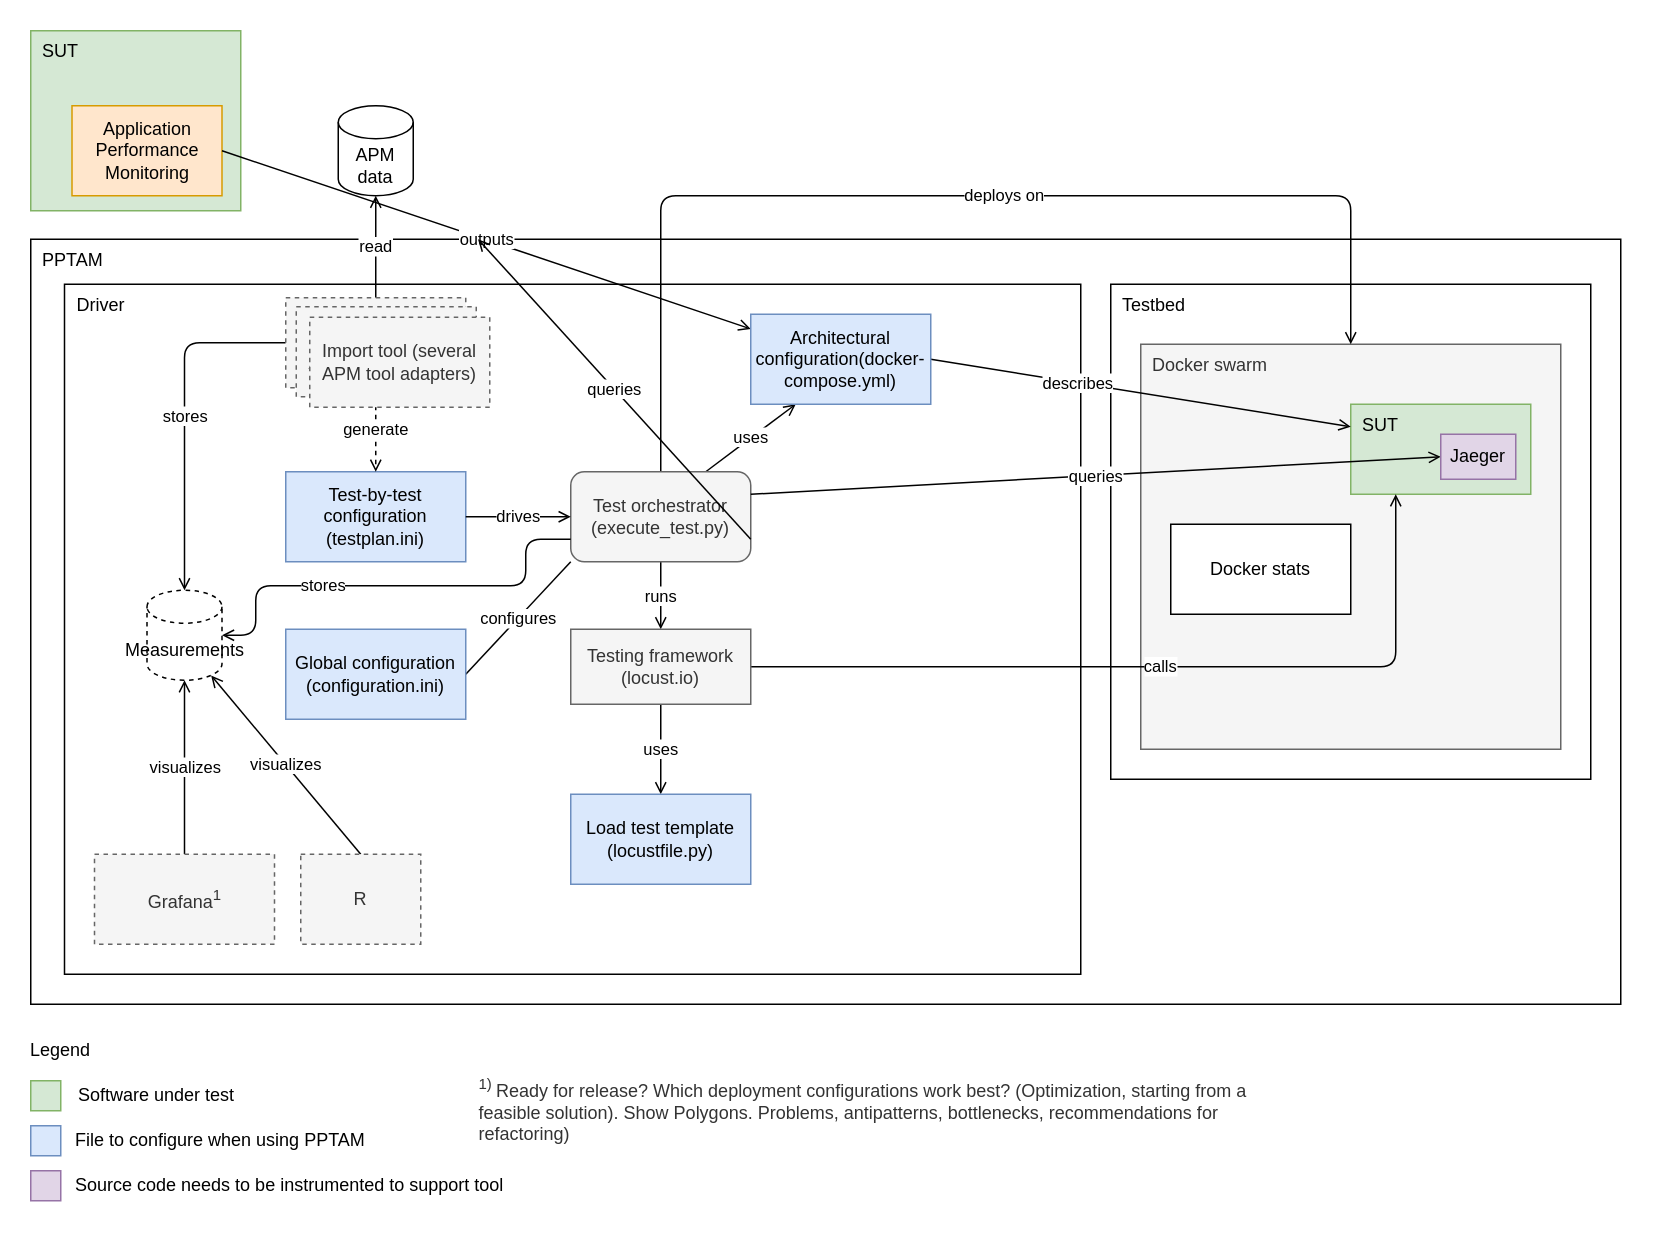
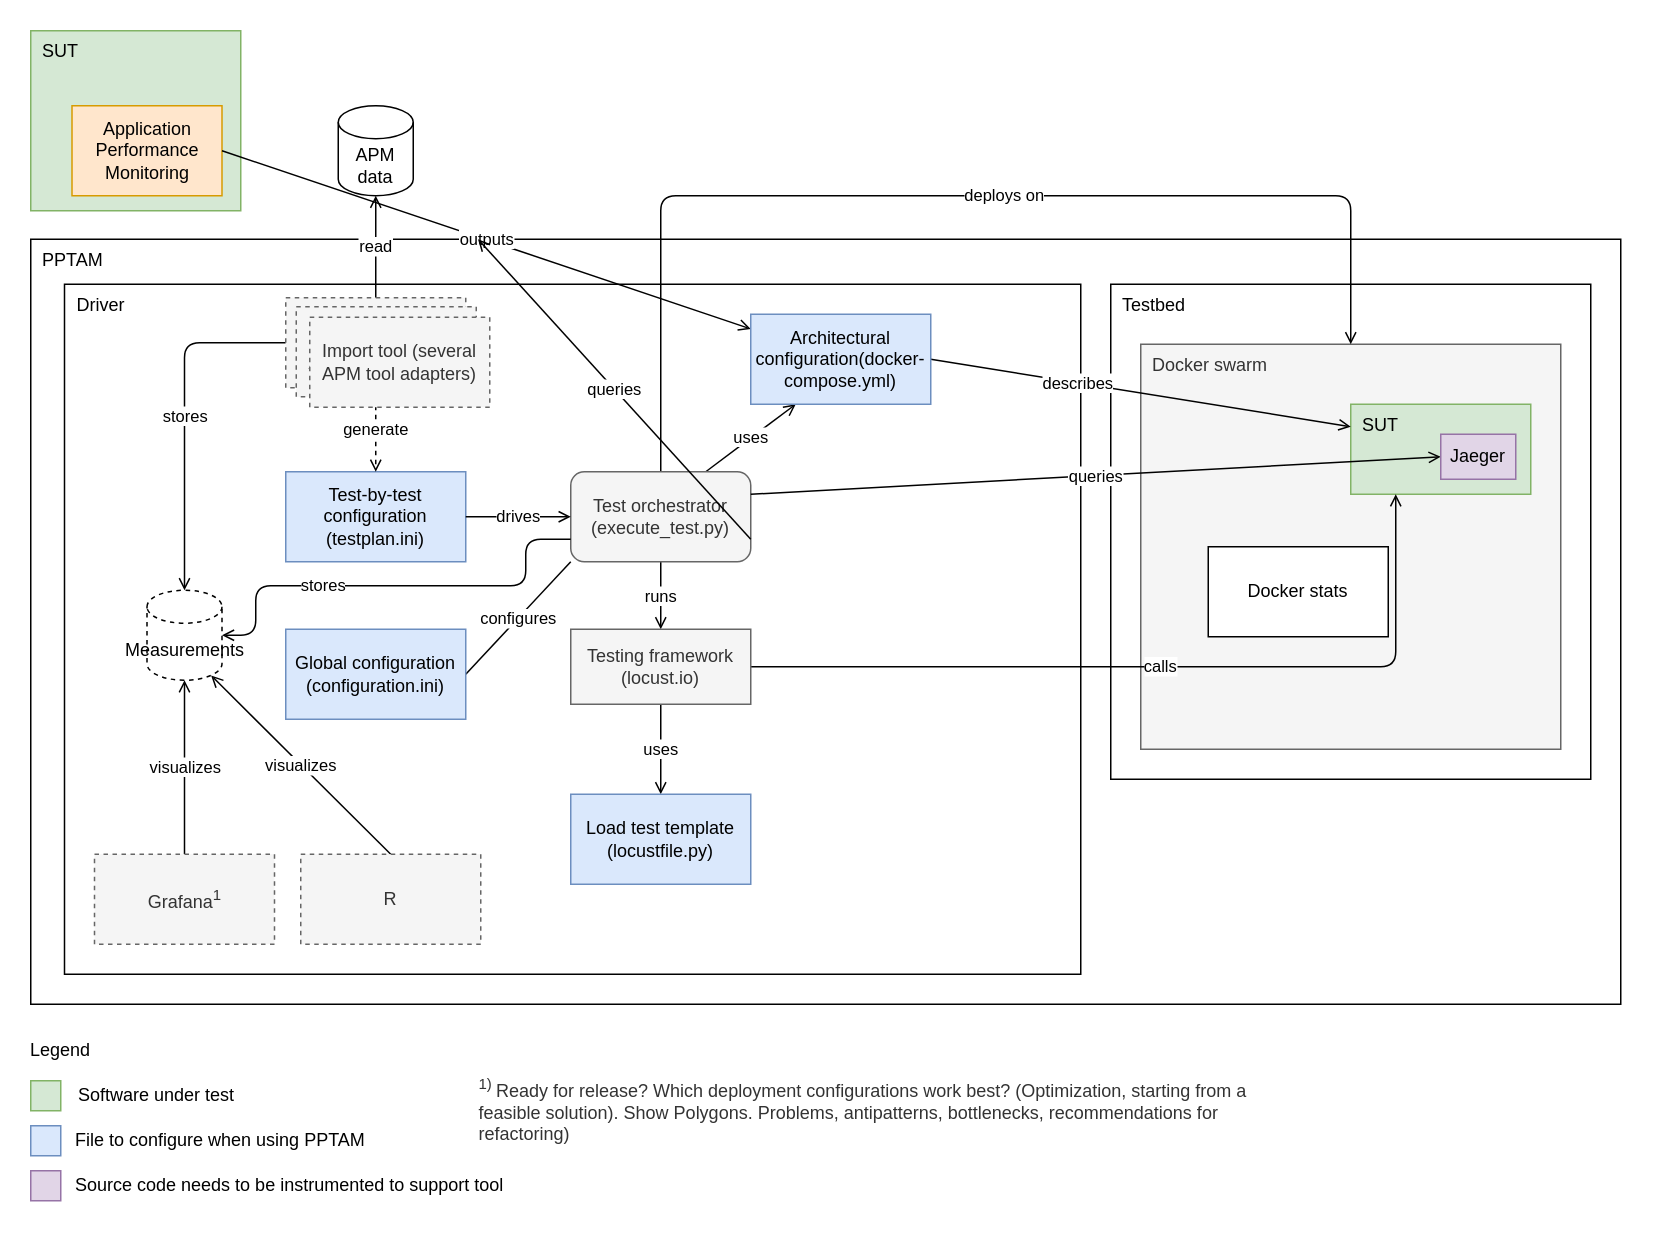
(1261, 569) -> (1298, 592)
(361, 899) -> (391, 899)
